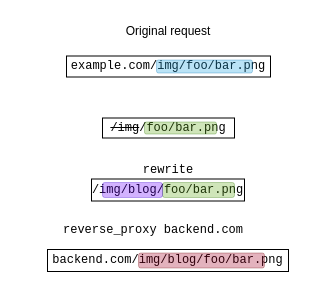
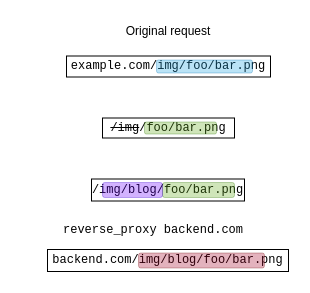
(169, 169) -> none
